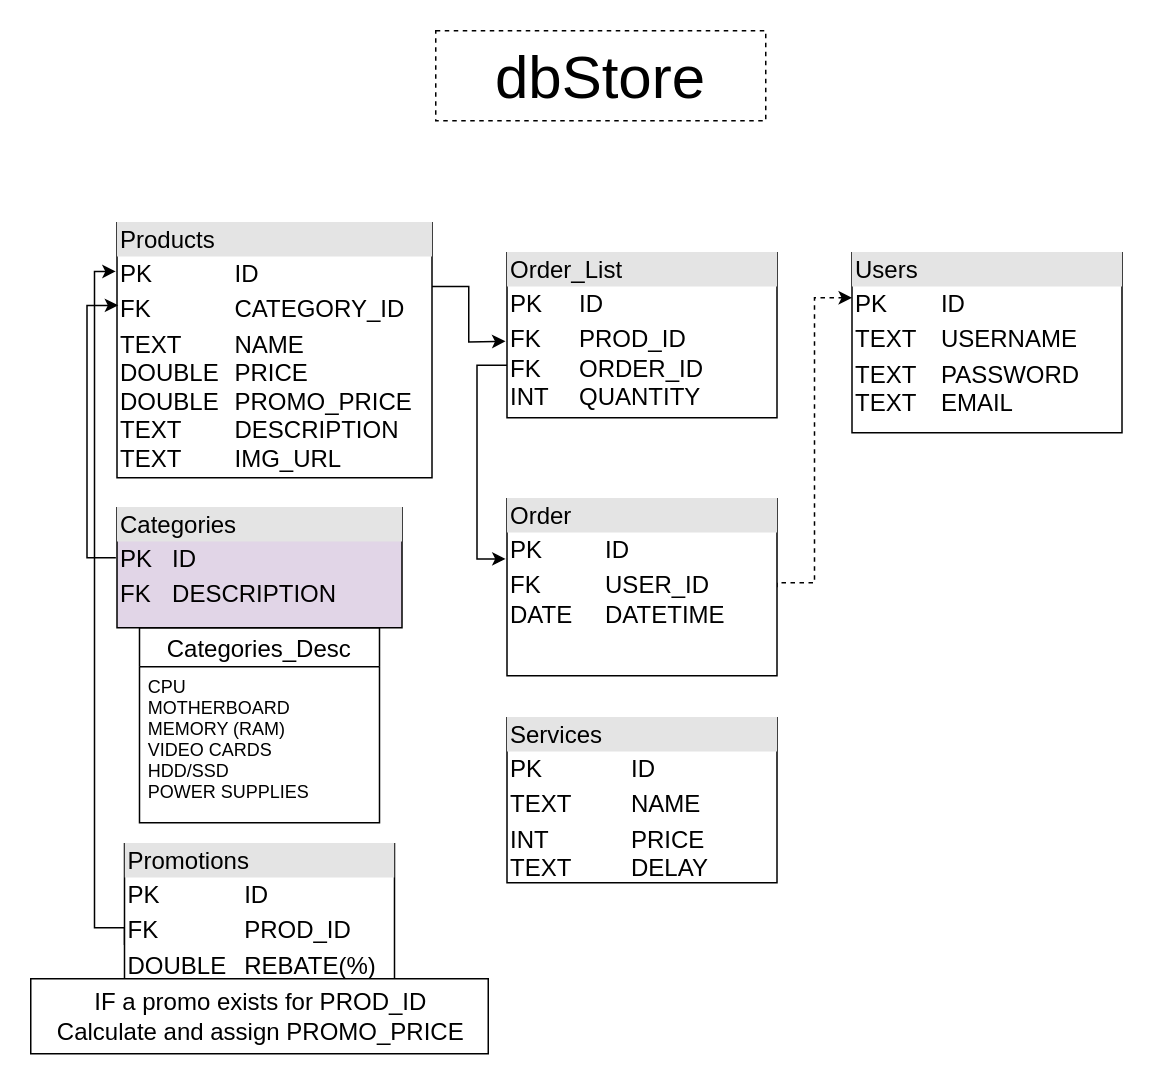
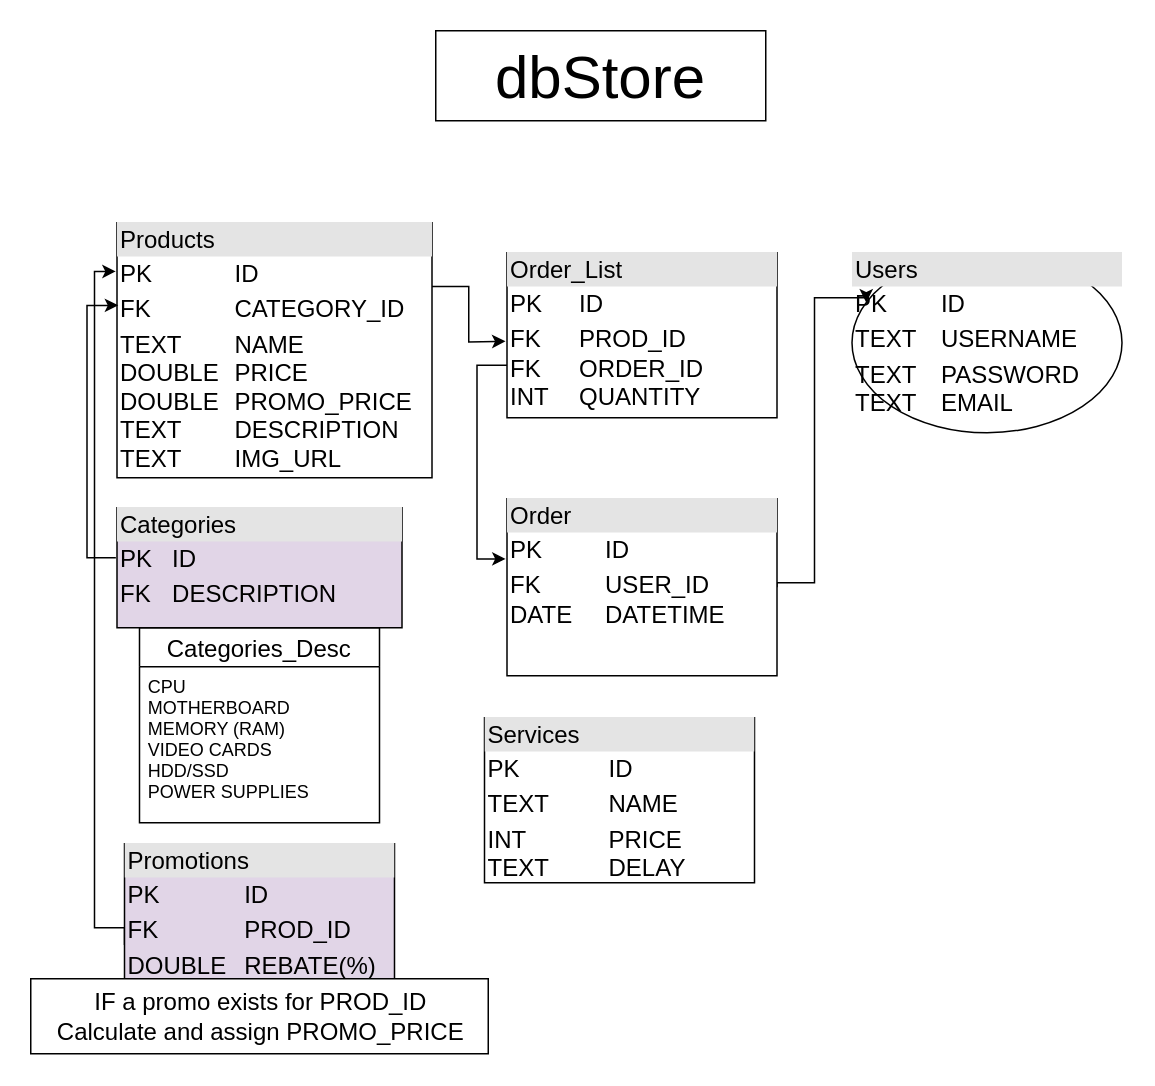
(601, 76) -> (601, 76)
(987, 343) -> (987, 343)
(815, 447) -> (815, 434)
(642, 800) -> (620, 800)
(260, 911) -> (260, 911)
